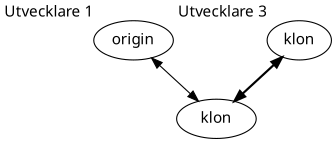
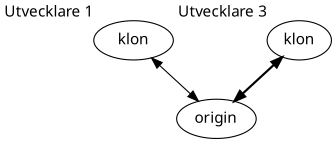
(134, 40) -> (134, 40)
(216, 119) -> (216, 119)
